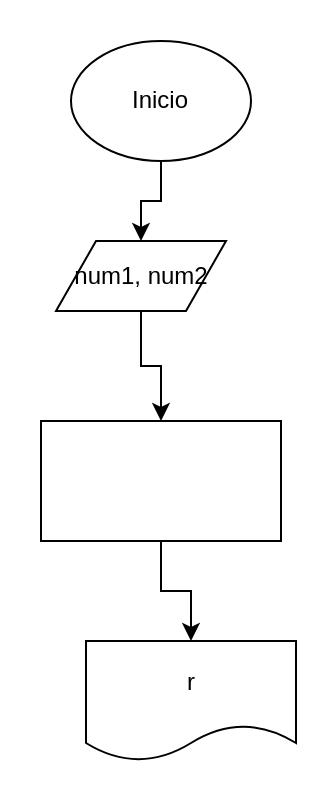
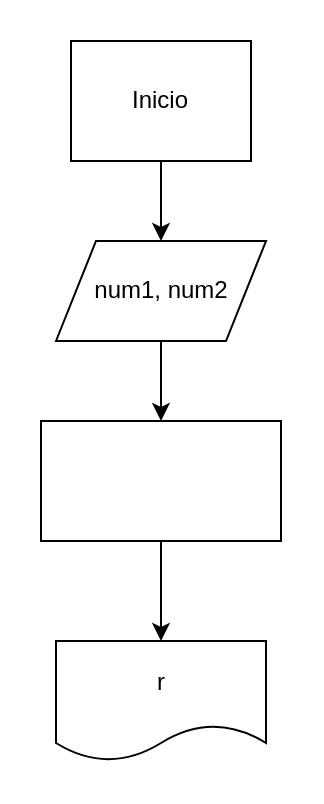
(161, 101) -> (161, 101)
(141, 276) -> (161, 291)
(191, 701) -> (161, 701)
